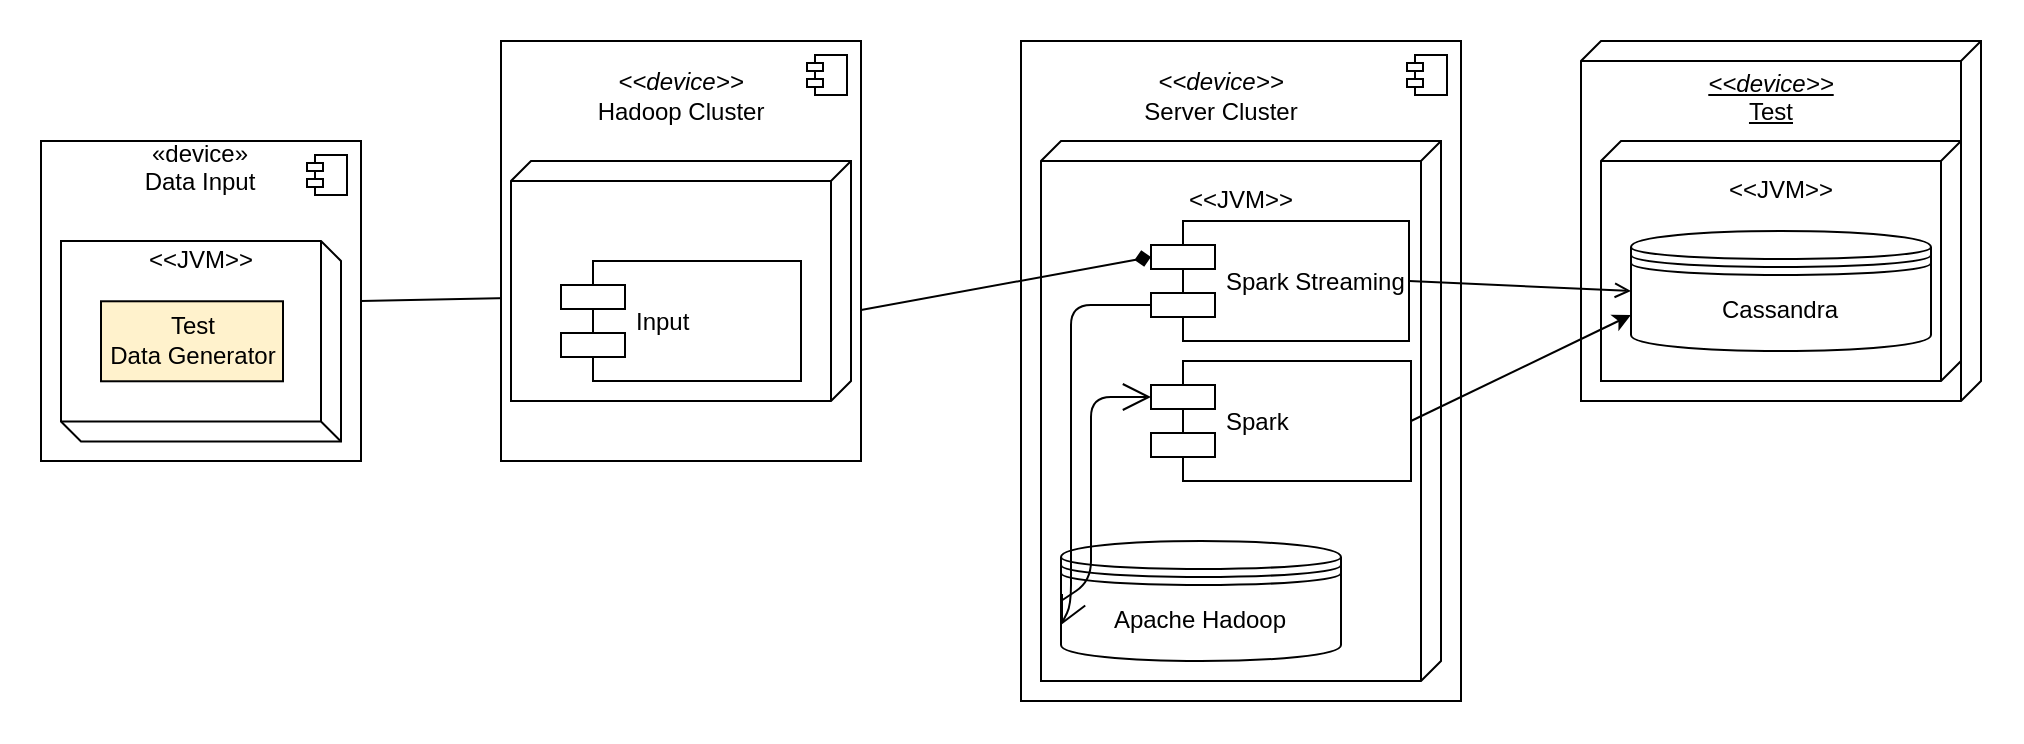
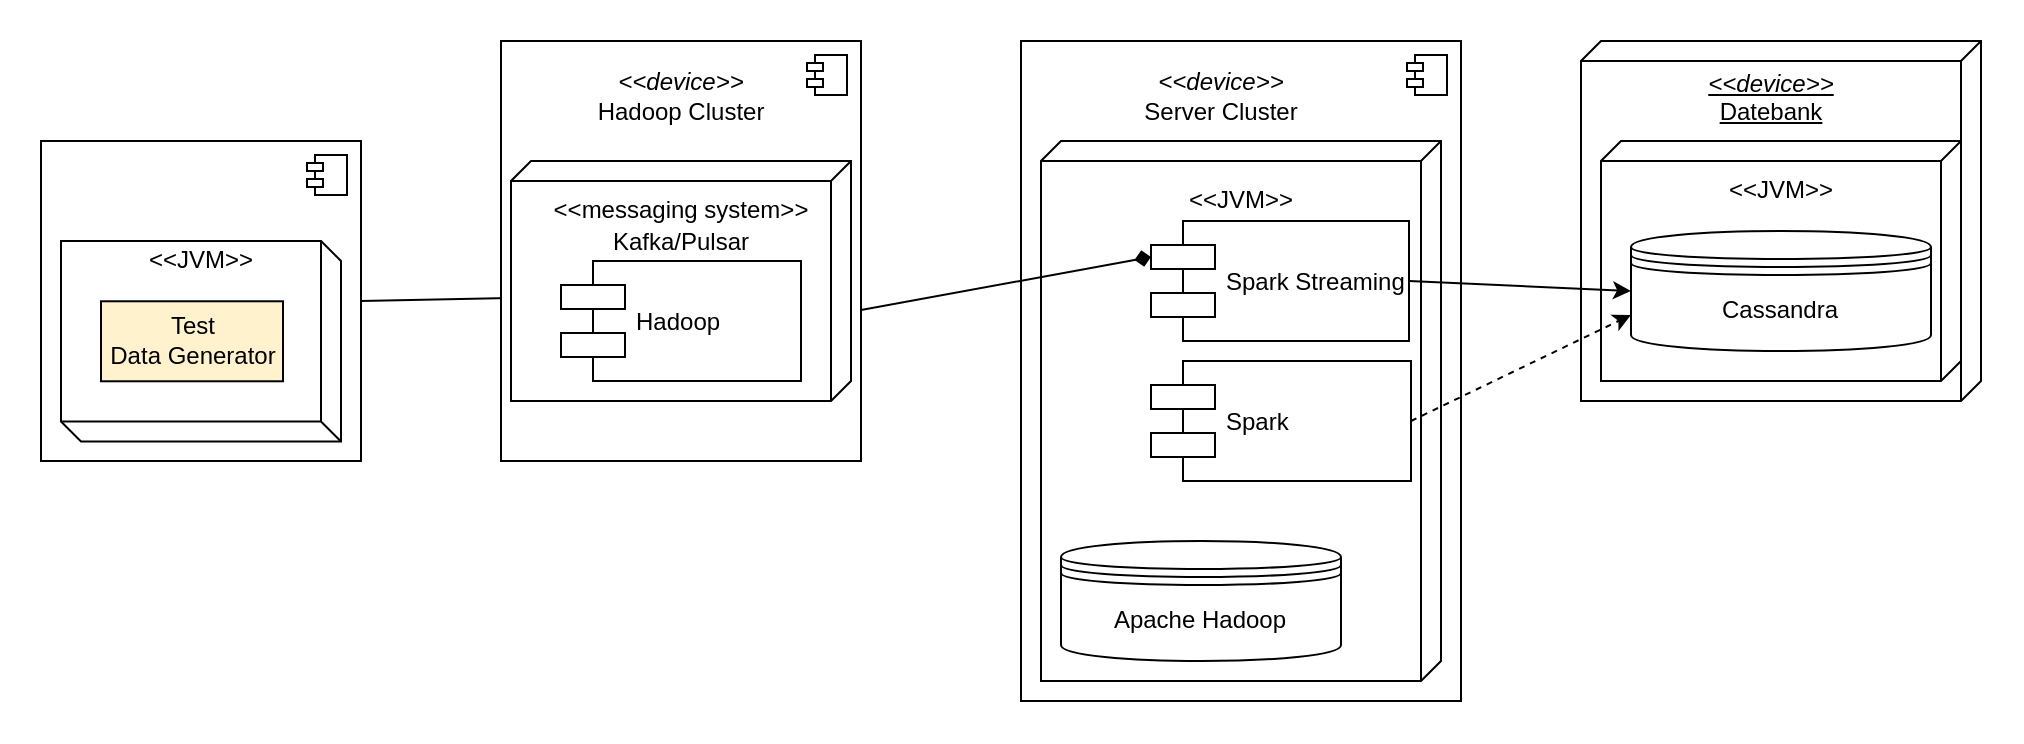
(1772, 100) -> (1772, 100)
(201, 167) -> none
none -> (681, 221)
(1617, 290) -> (1615, 290)
(670, 322) -> (676, 322)
(1515, 371) -> (1515, 371)
(1071, 399) -> none
(1091, 475) -> none
